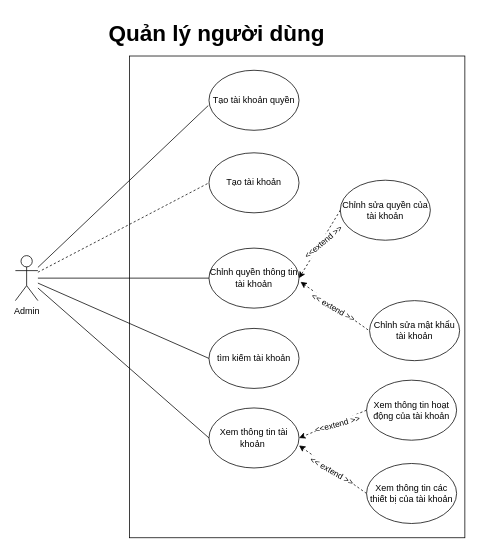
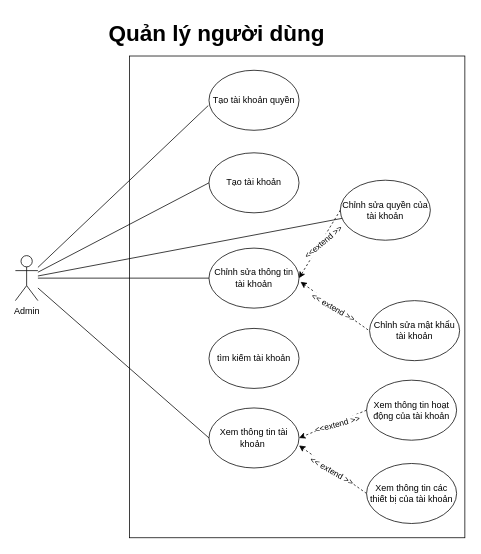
(122, 228) -> (122, 228)
(254, 278) -> (254, 278)
(123, 320) -> (190, 247)
